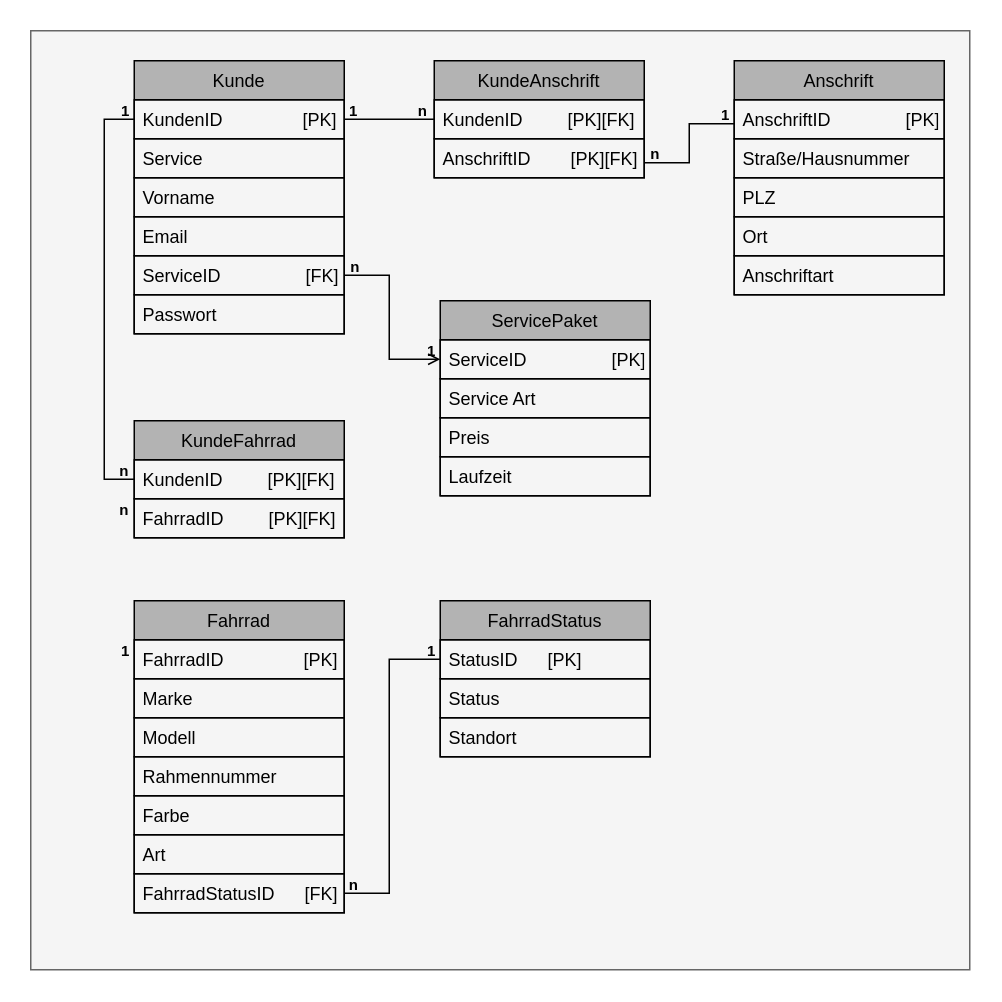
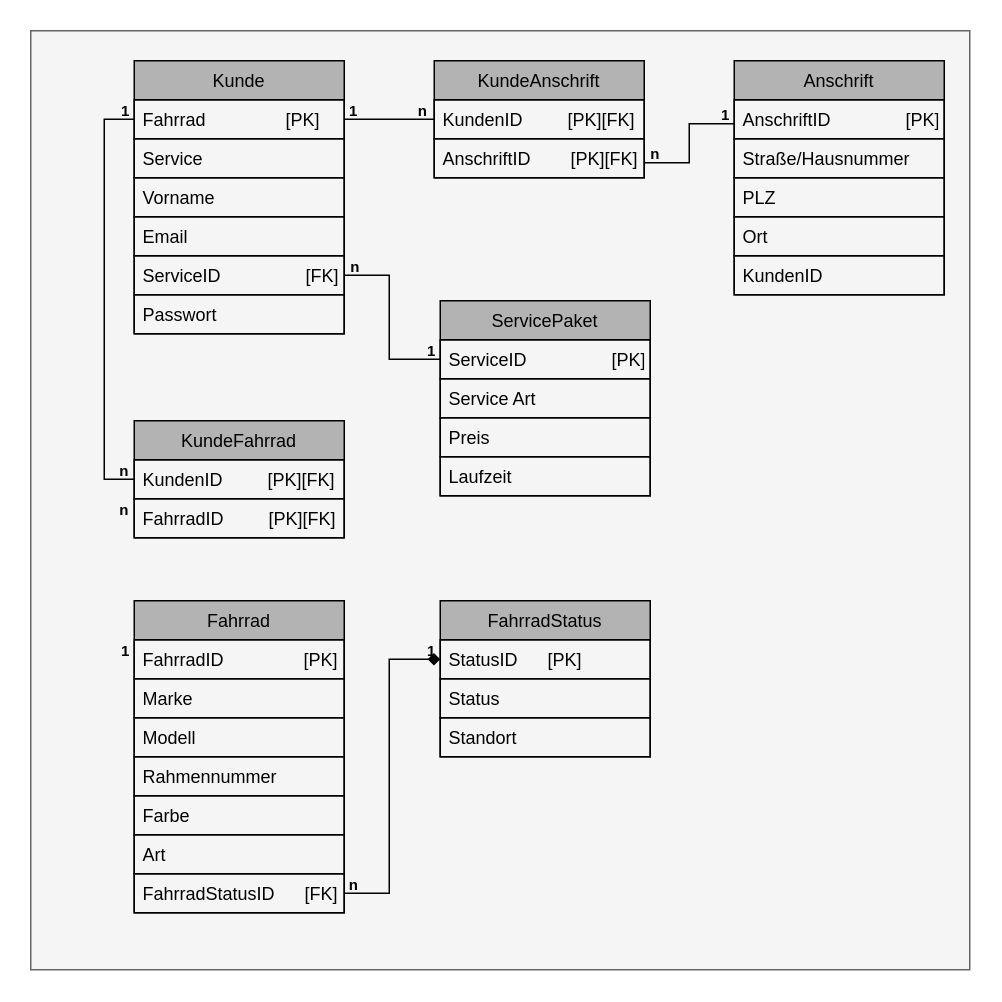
(265, 120) -> (260, 120)
(801, 276) -> (783, 276)
(433, 359) -> (434, 359)
(432, 659) -> (428, 659)
